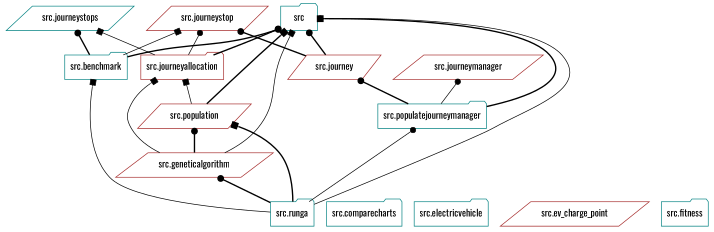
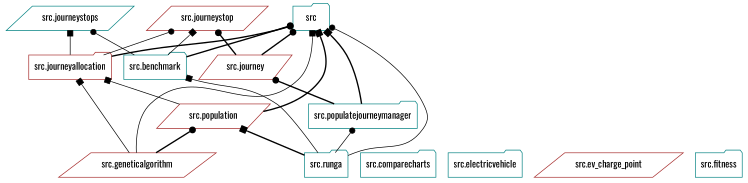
(84, 45) -> (115, 44)
(468, 67) -> none
(247, 191) -> none
